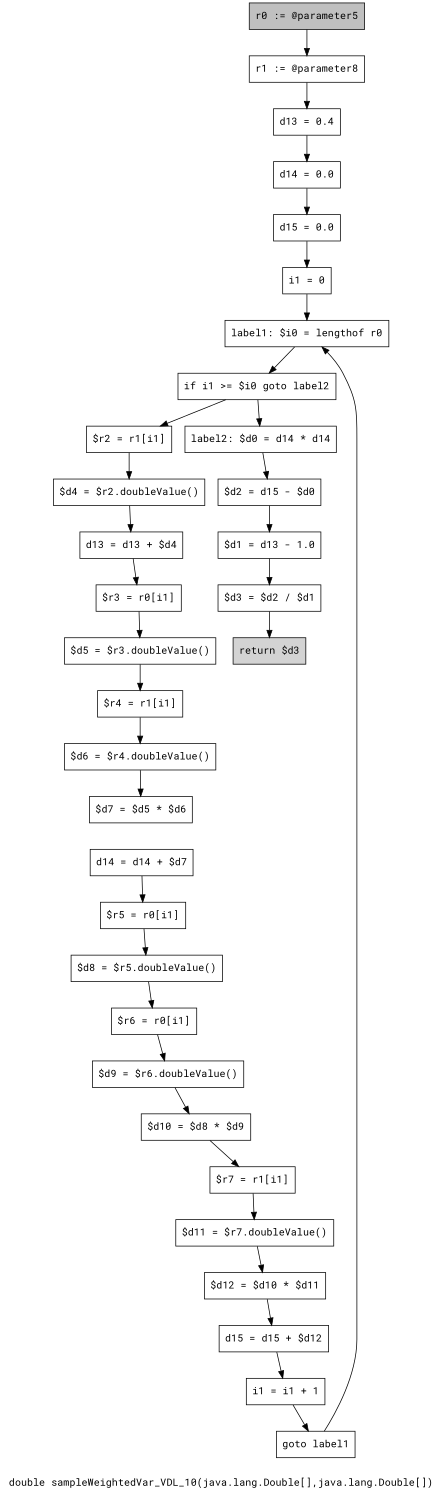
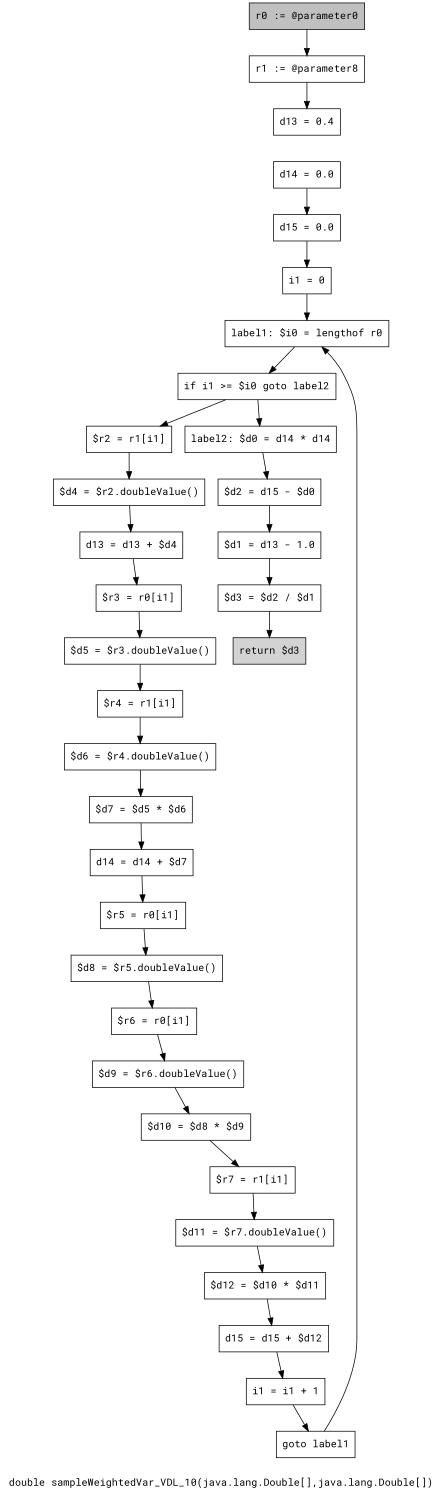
(307, 16) -> (307, 16)
(307, 145) -> none
none -> (141, 833)
